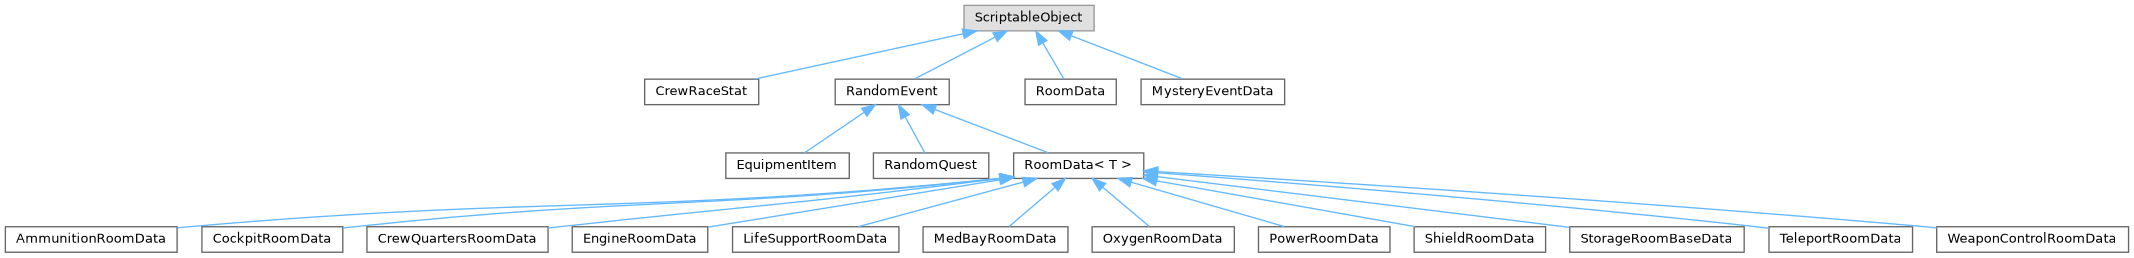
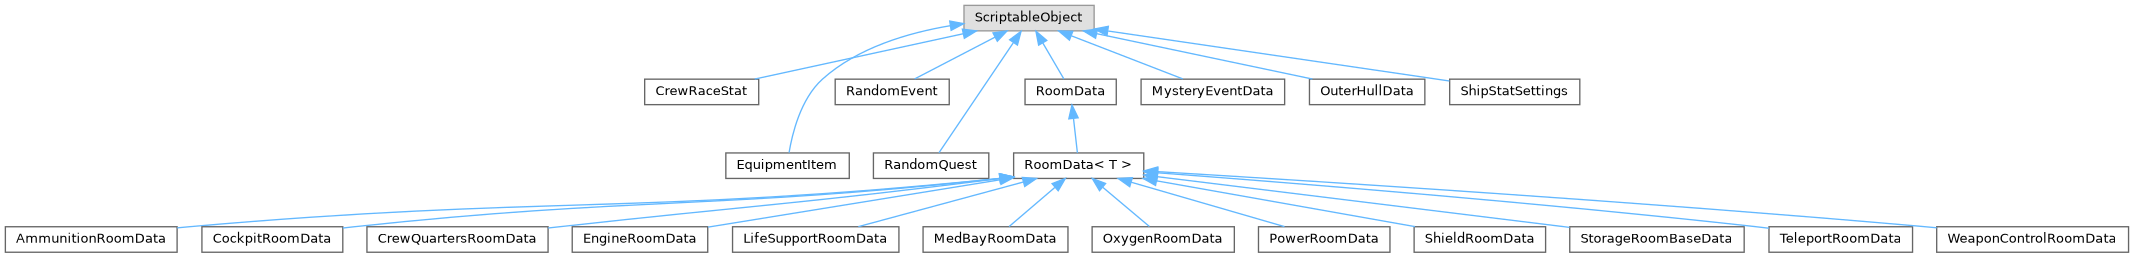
none -> (1367, 92)
none -> (1515, 92)
(991, 131) -> (1075, 136)
(834, 133) -> (832, 71)
(915, 135) -> (976, 98)
